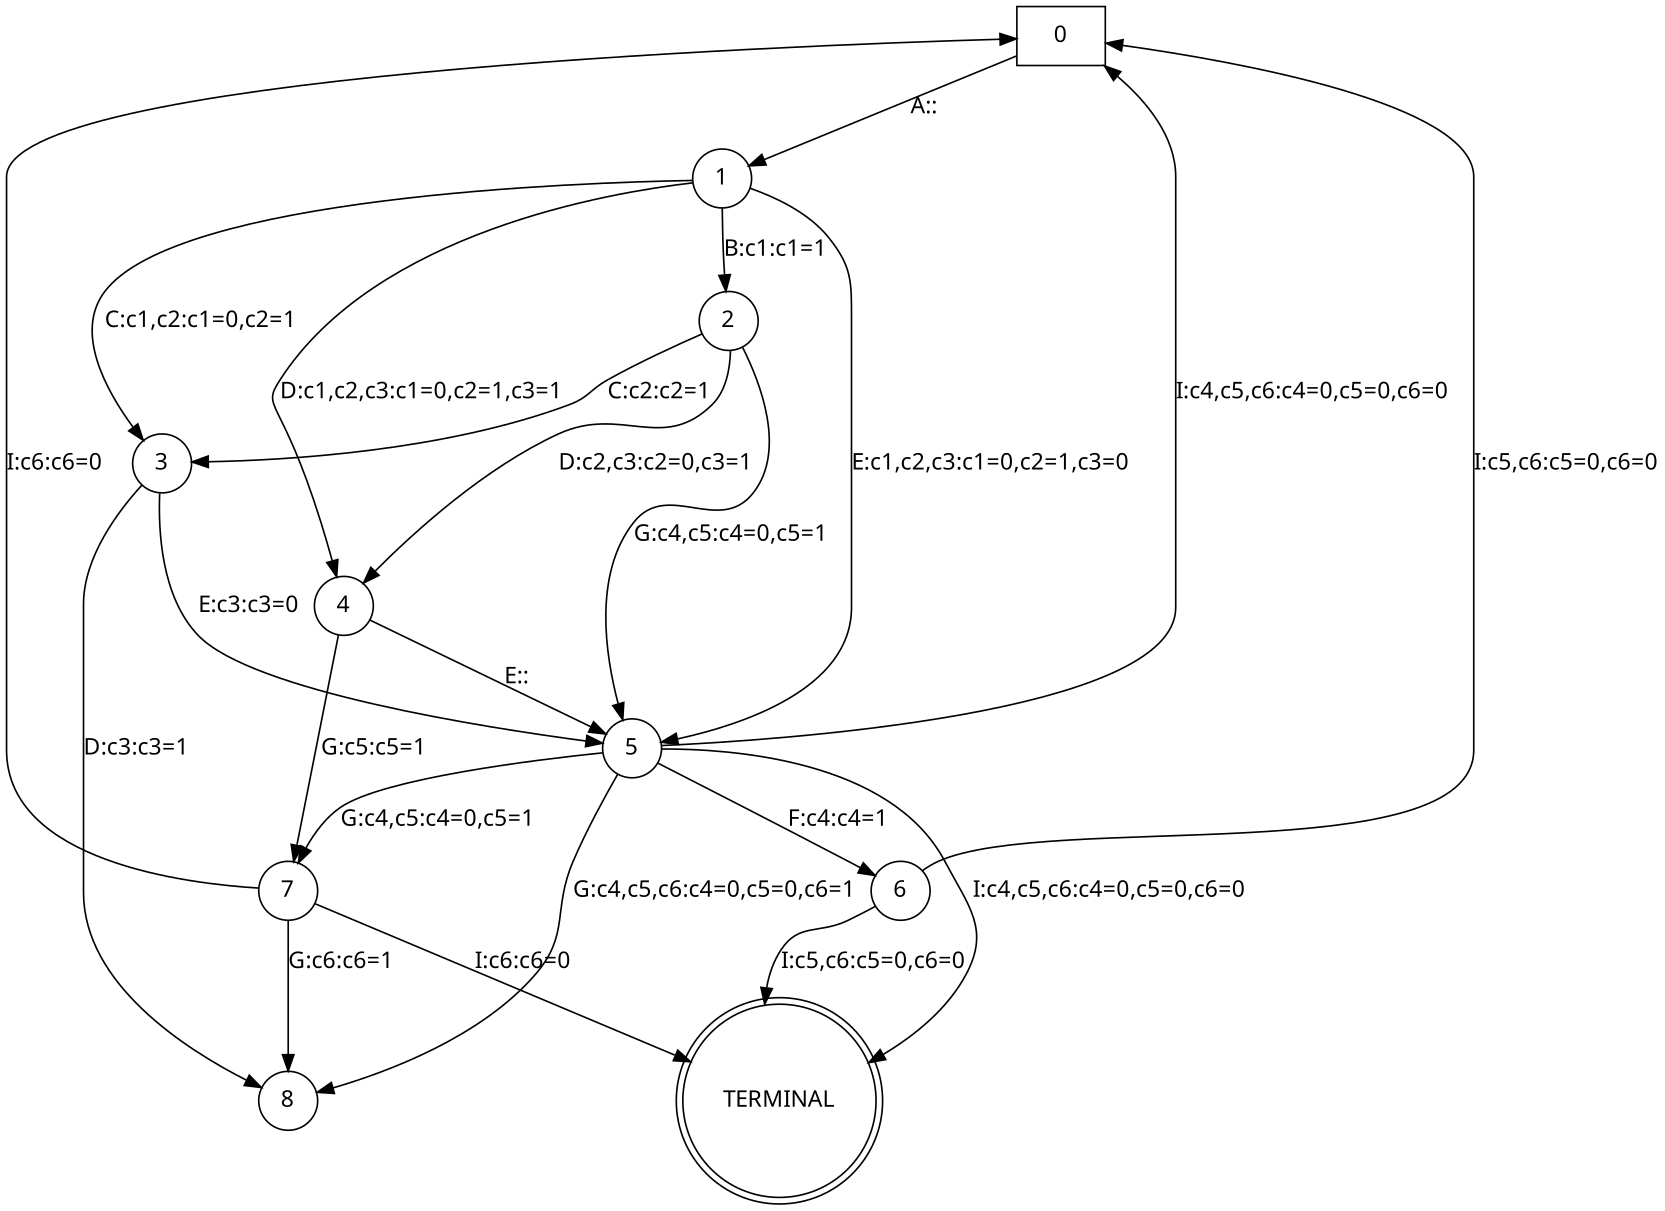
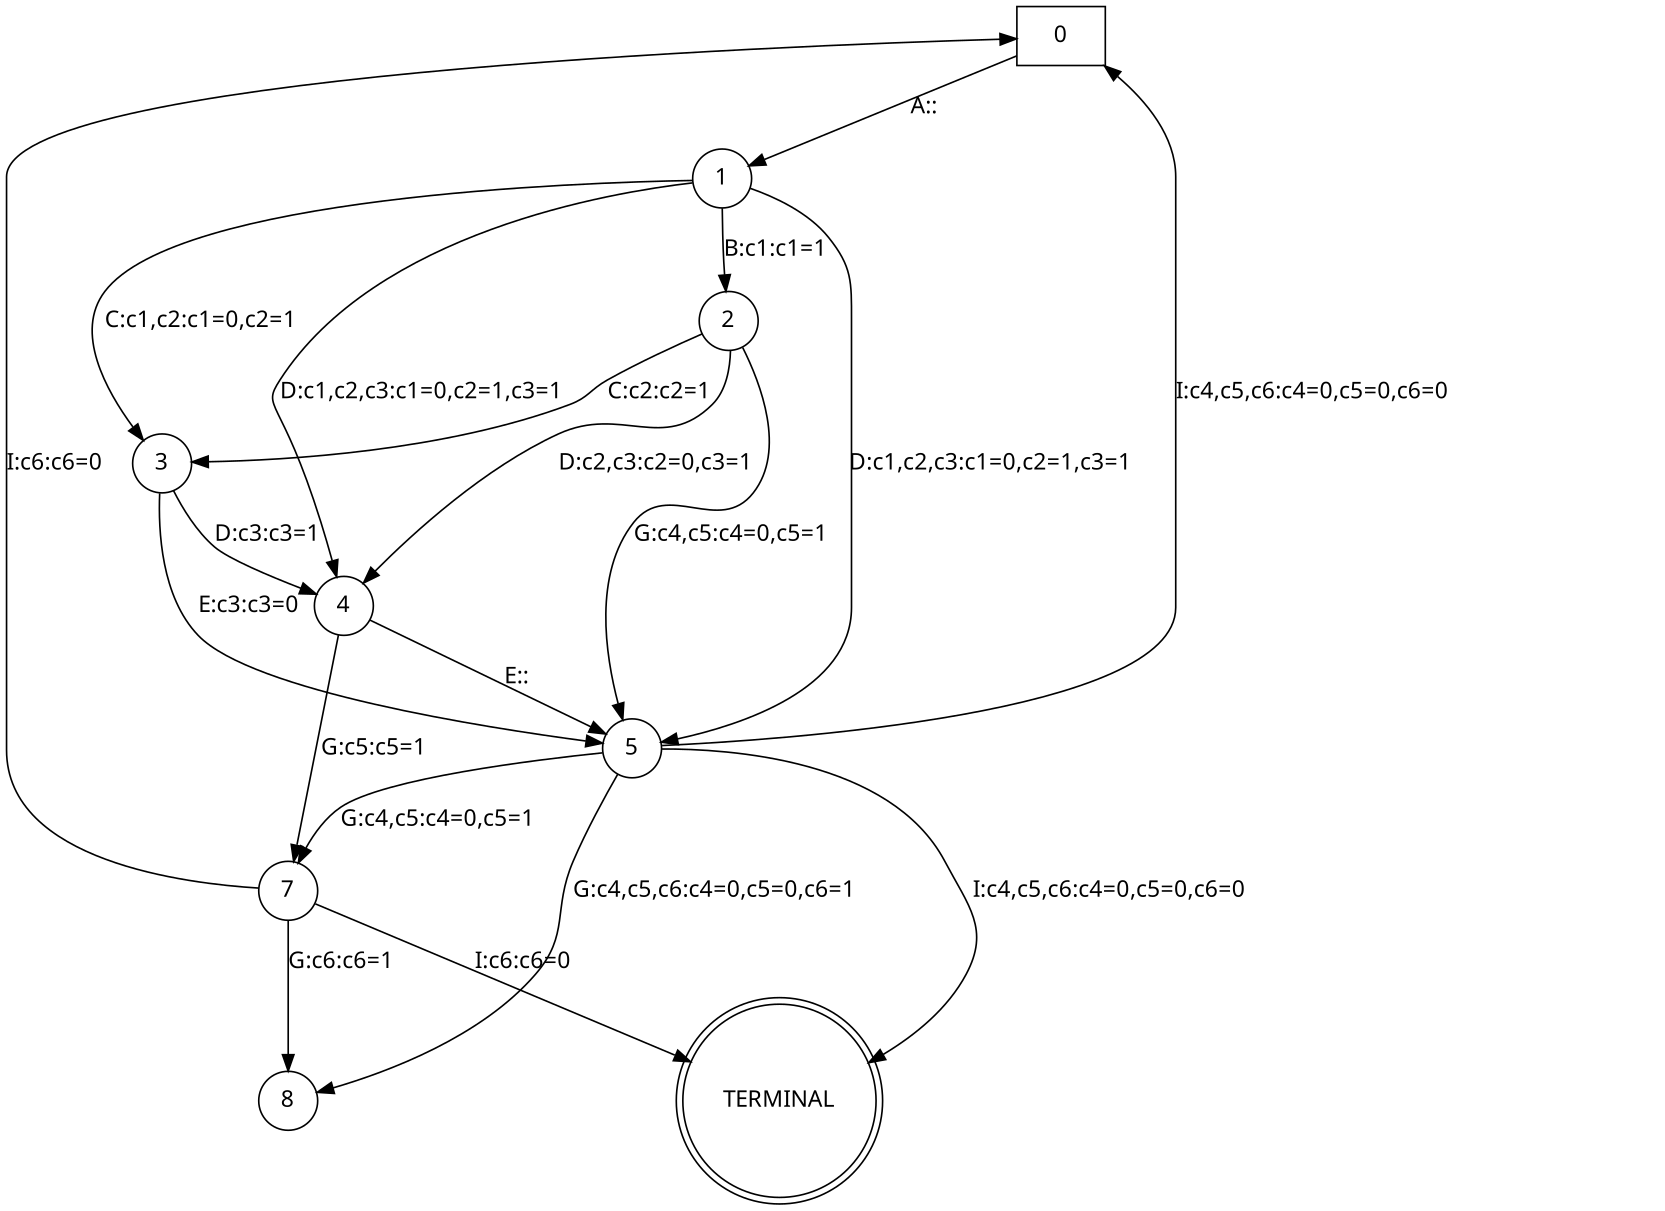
(991, 463) -> (991, 463)
(84, 811) -> (225, 554)
(901, 891) -> none
